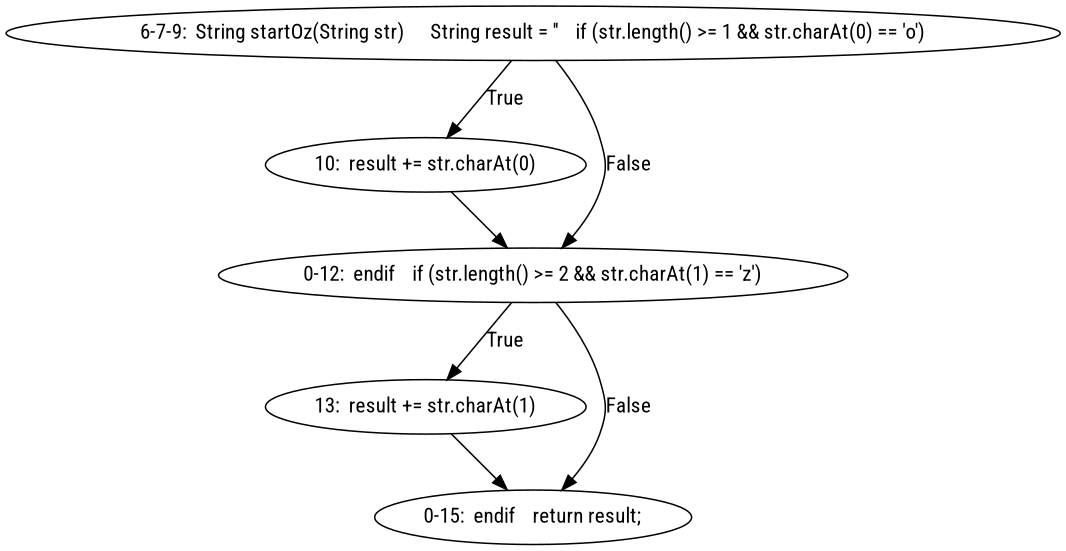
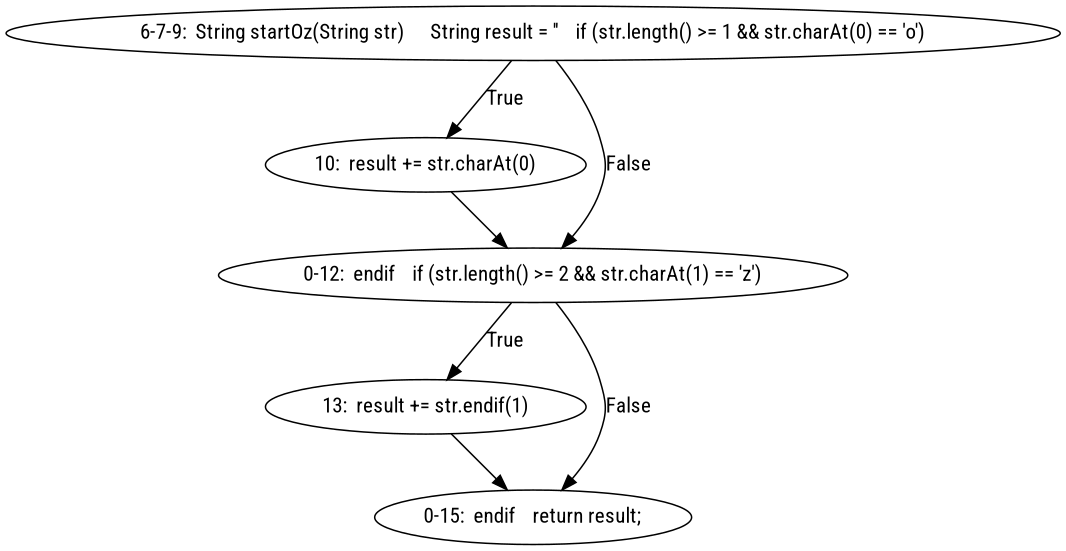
(426, 407) -> (426, 407)
